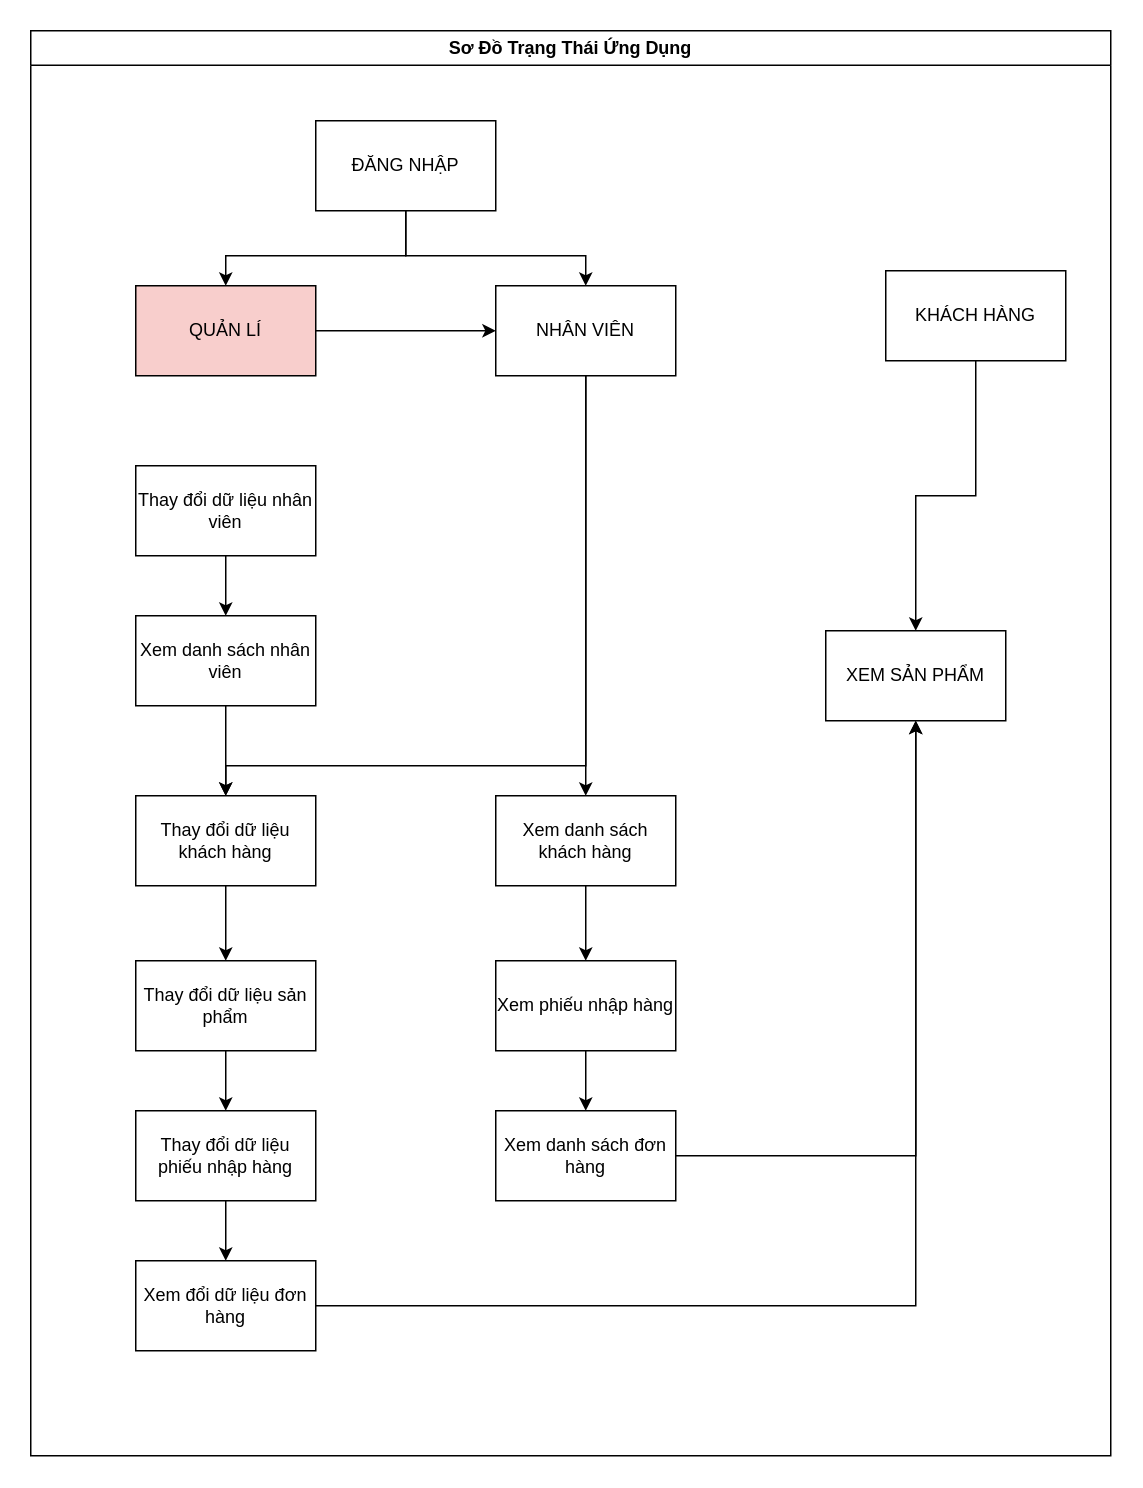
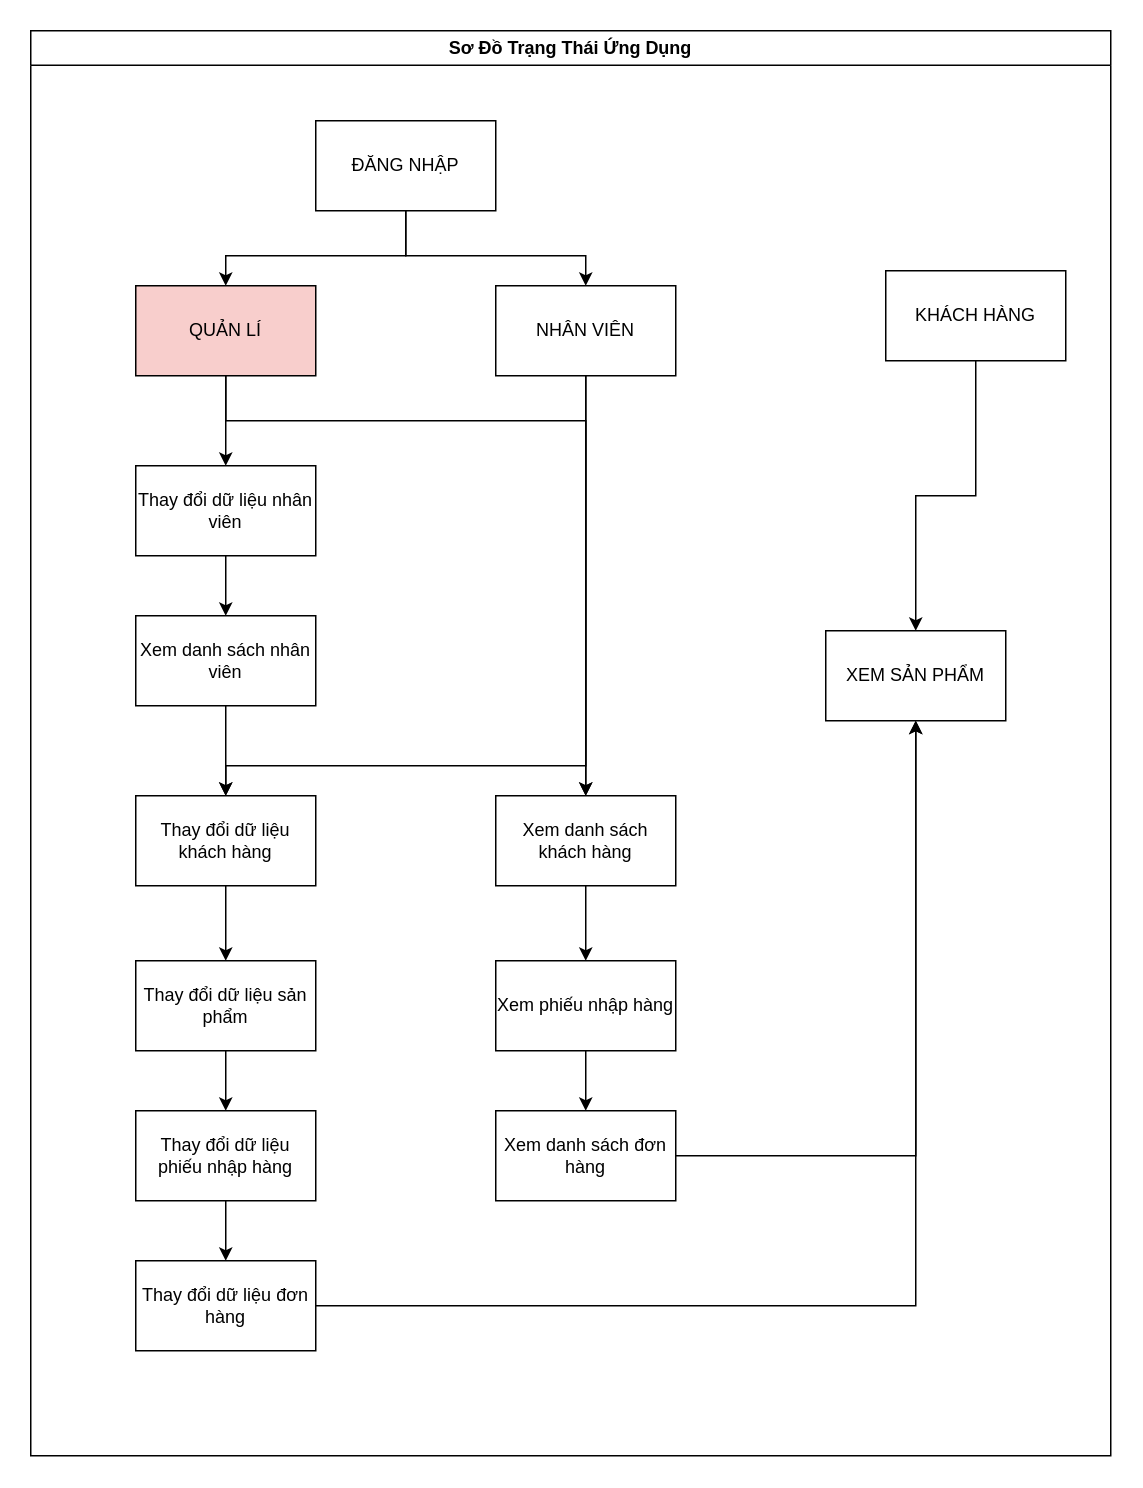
(401, 331) -> (226, 439)
none -> (405, 421)
(226, 1306) -> (226, 1306)
